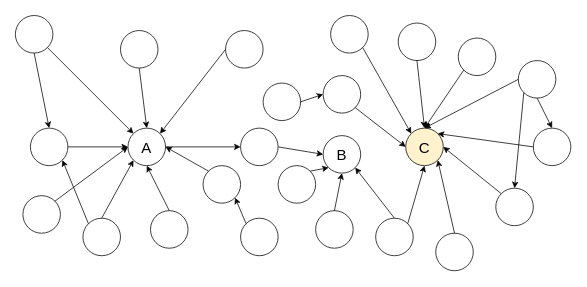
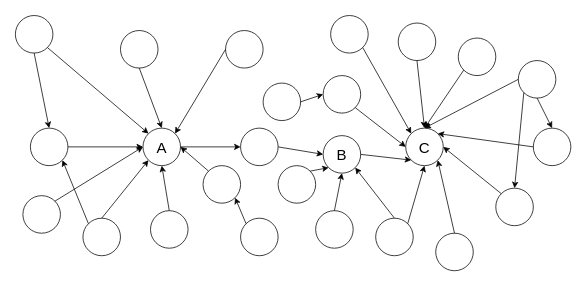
(147, 147) -> (162, 147)
(424, 147) -> (424, 147)
none -> (383, 157)
